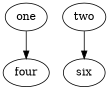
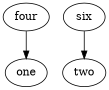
(26, 41) -> (26, 41)
(84, 41) -> (84, 41)
